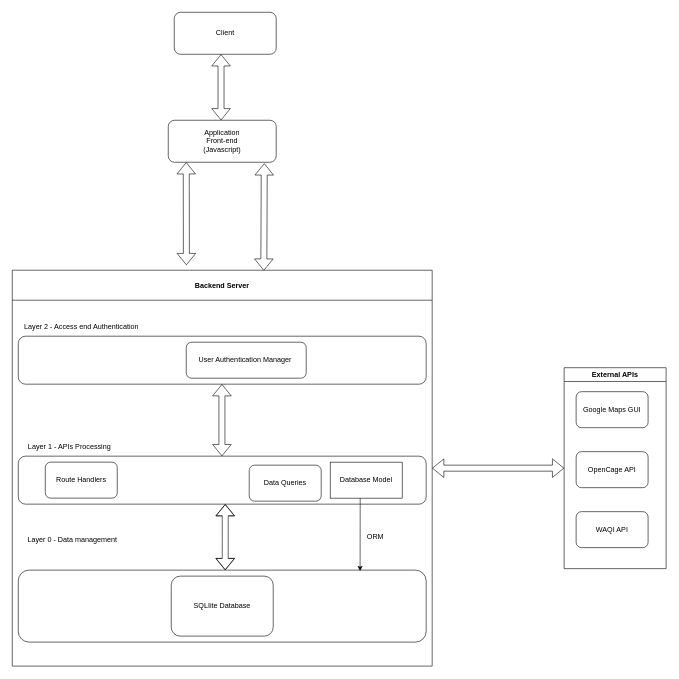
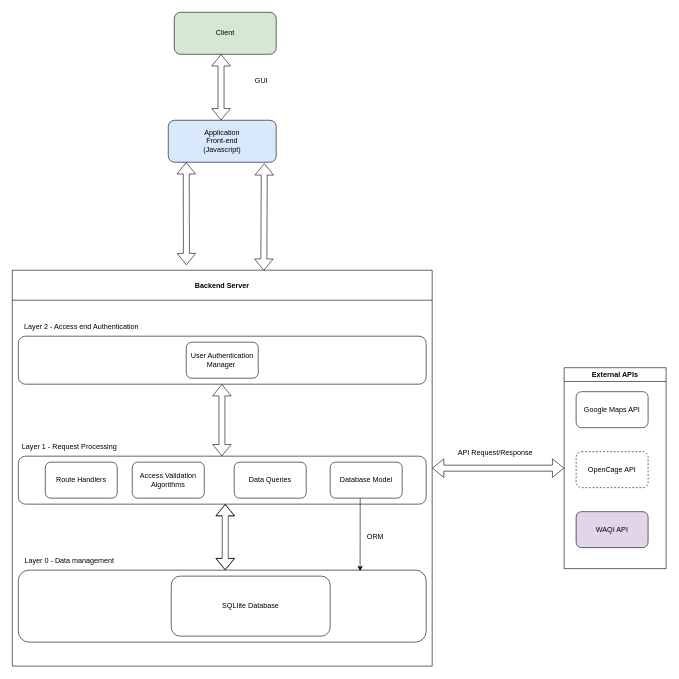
(225, 33) -> (225, 33)
none -> (261, 81)
(222, 141) -> (222, 141)
(246, 360) -> (222, 360)
(612, 410) -> (612, 410)
(70, 447) -> (70, 447)
none -> (495, 453)
(612, 470) -> (612, 470)
none -> (168, 480)
(366, 480) -> (366, 480)
(285, 483) -> (270, 480)
(612, 530) -> (612, 530)
(72, 540) -> (69, 561)
(222, 606) -> (251, 606)
